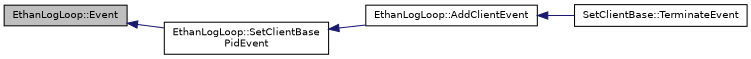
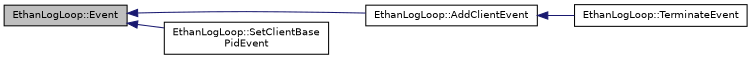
(661, 16) -> (661, 16)
(352, 27) -> (252, 12)
